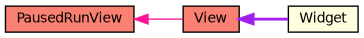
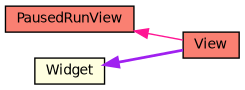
(271, 19) -> (151, 56)
